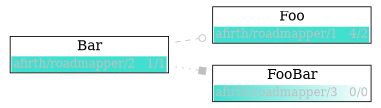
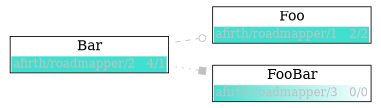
(292, 34) -> (292, 34)
(90, 64) -> (90, 64)
